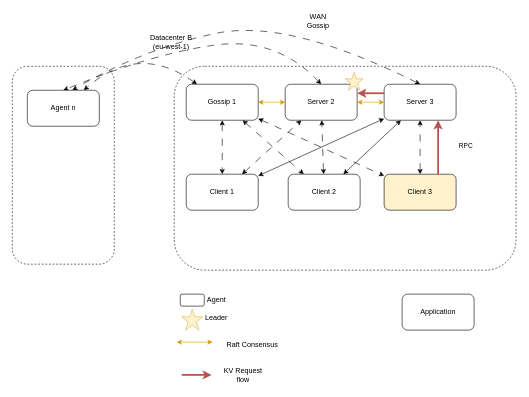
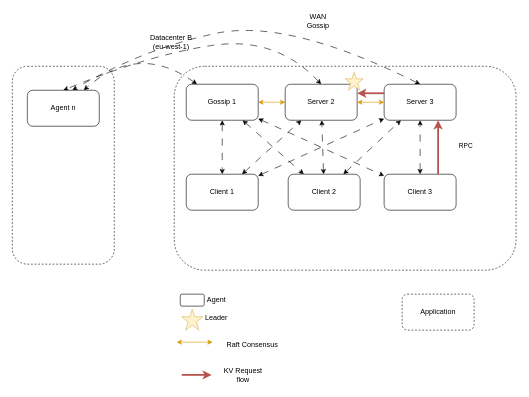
(378, 142) -> (378, 142)
(324, 146) -> (324, 146)
(420, 192) -> (420, 192)
(438, 312) -> (438, 312)
